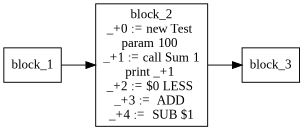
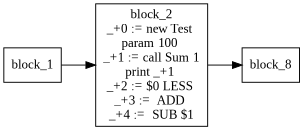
(271, 65) -> (271, 65)
